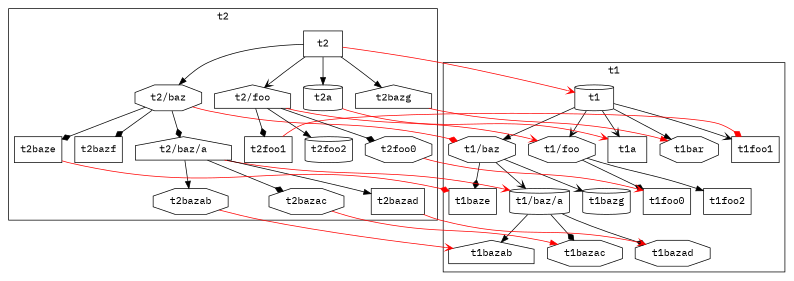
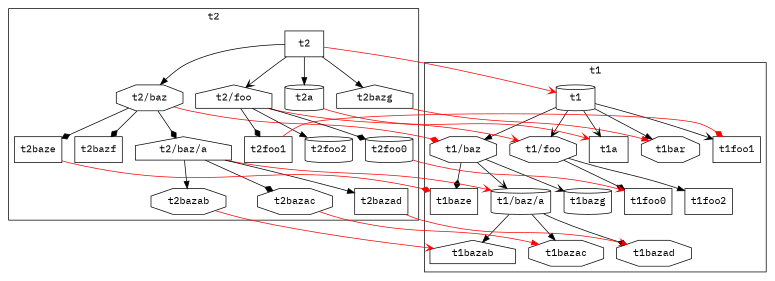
(399, 150) -> (389, 150)
(559, 224) -> (541, 225)
